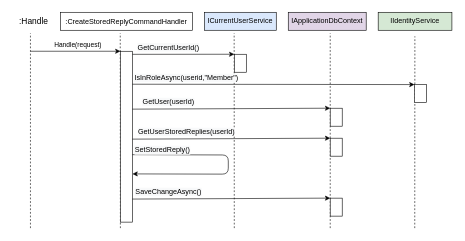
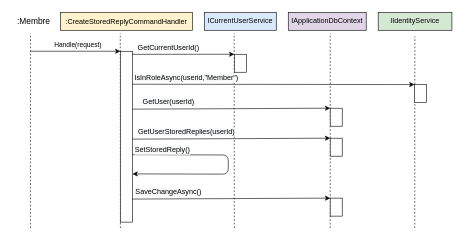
(34, 21) -> (34, 21)
(126, 21) -> (126, 21)
